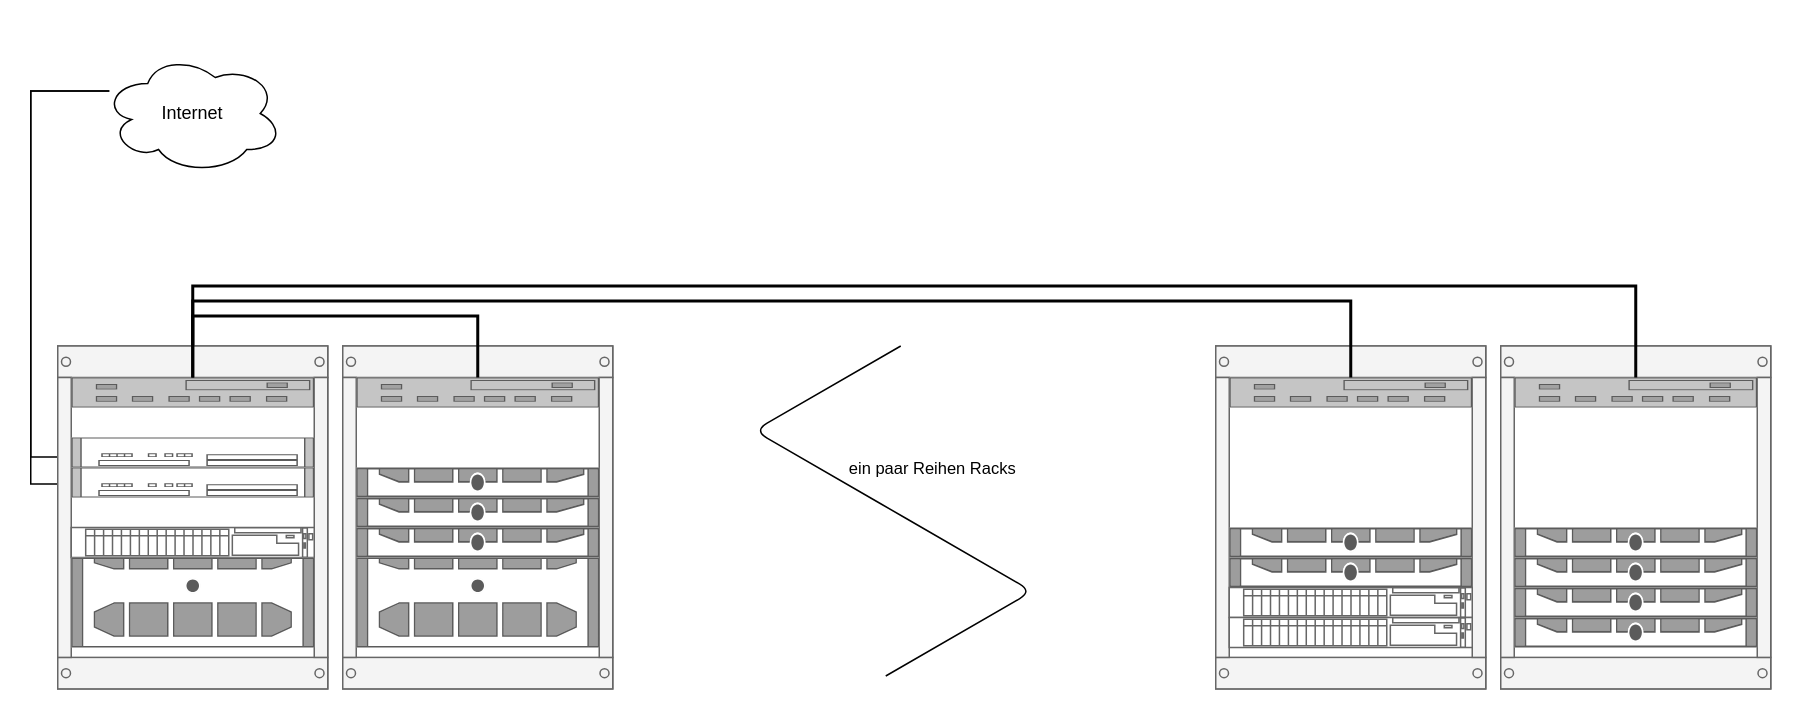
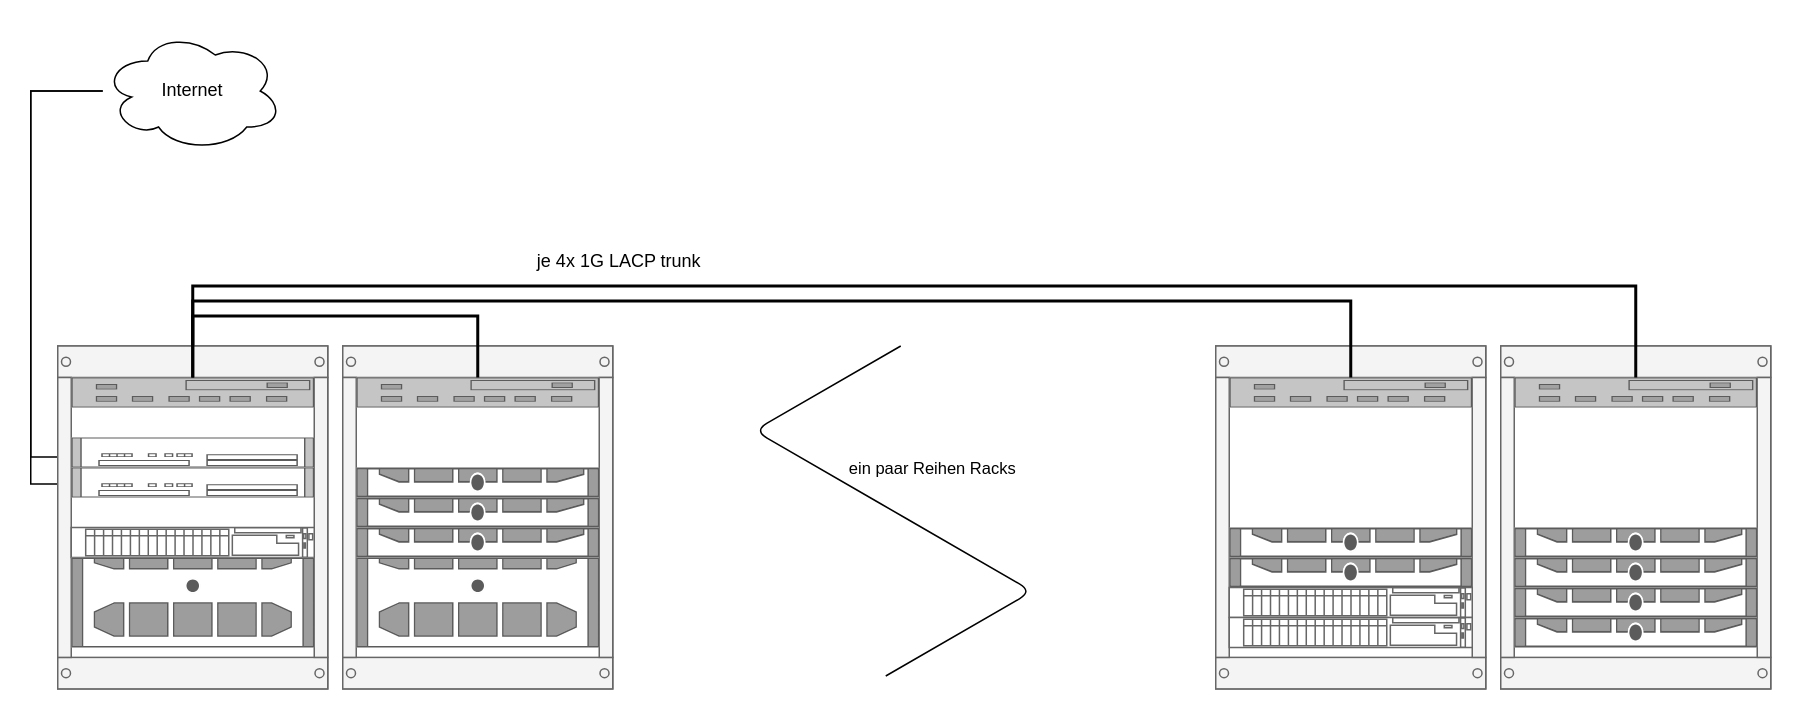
(193, 113) -> (193, 91)
none -> (620, 262)
